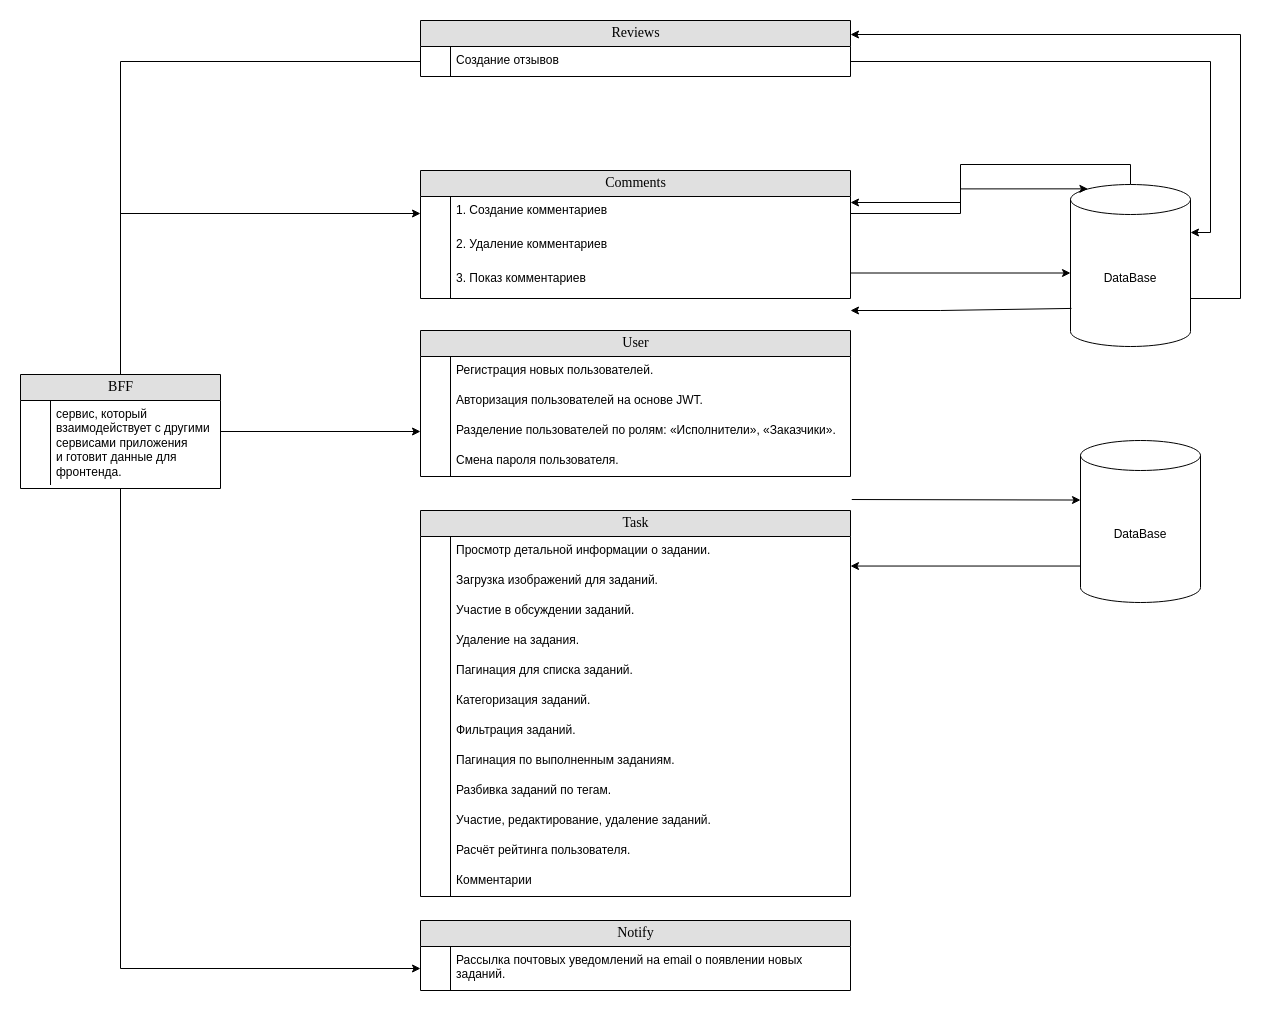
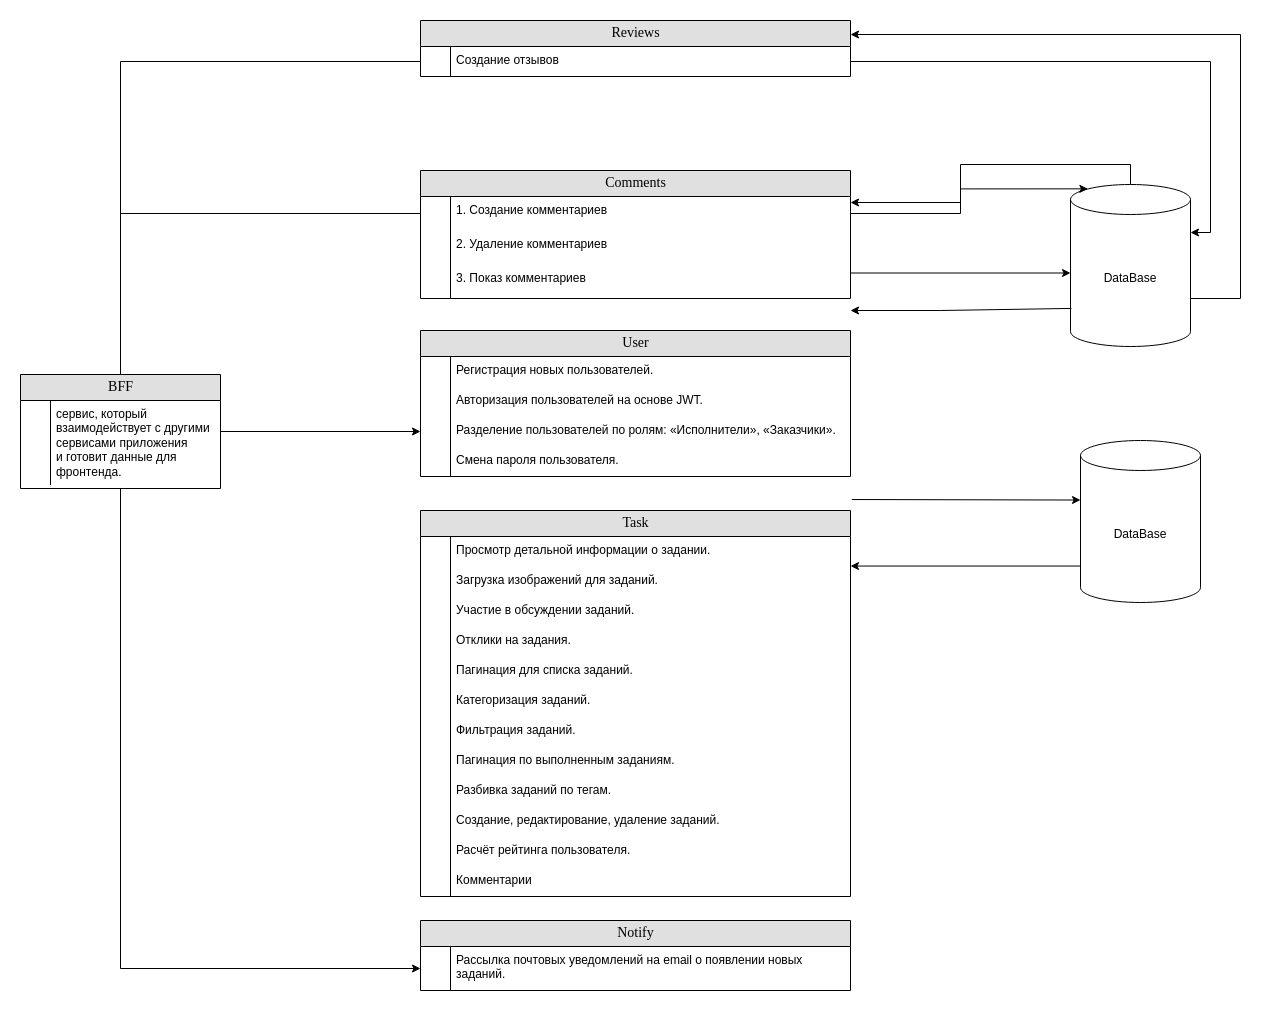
(412, 214) -> (414, 214)
(521, 641) -> (517, 641)
(588, 821) -> (592, 821)
